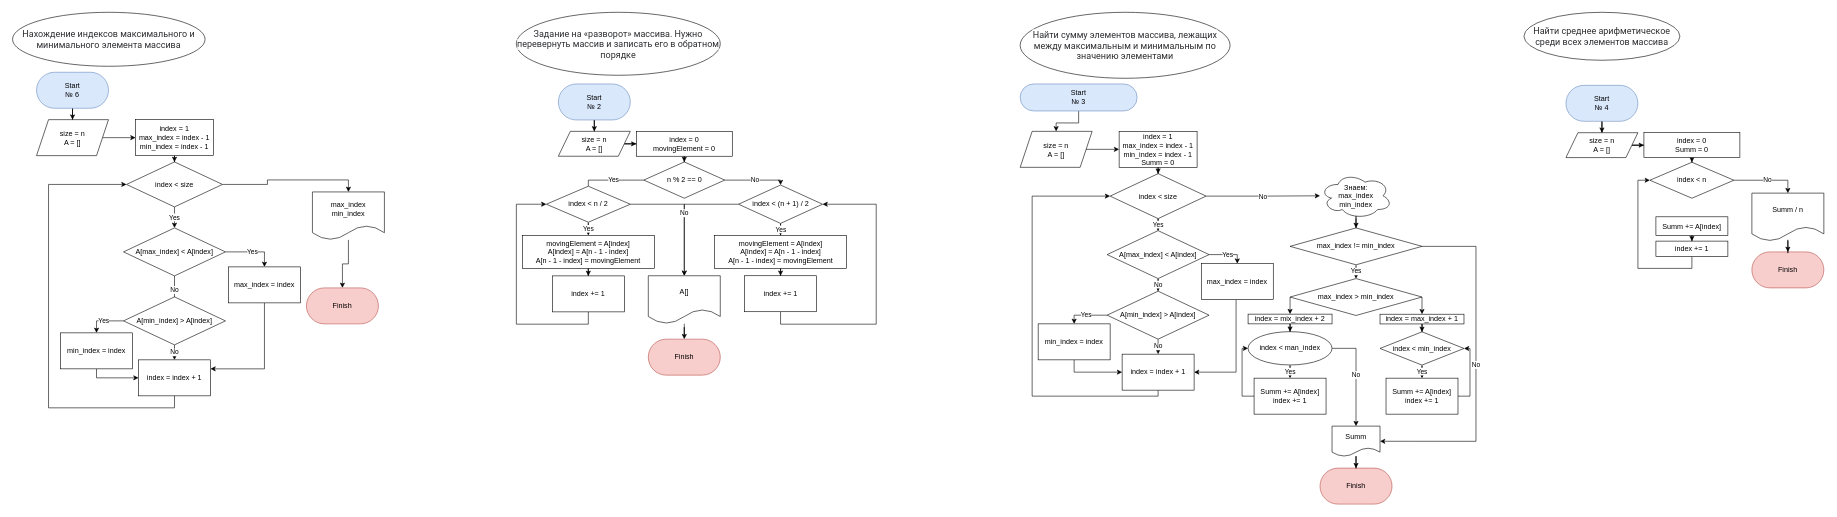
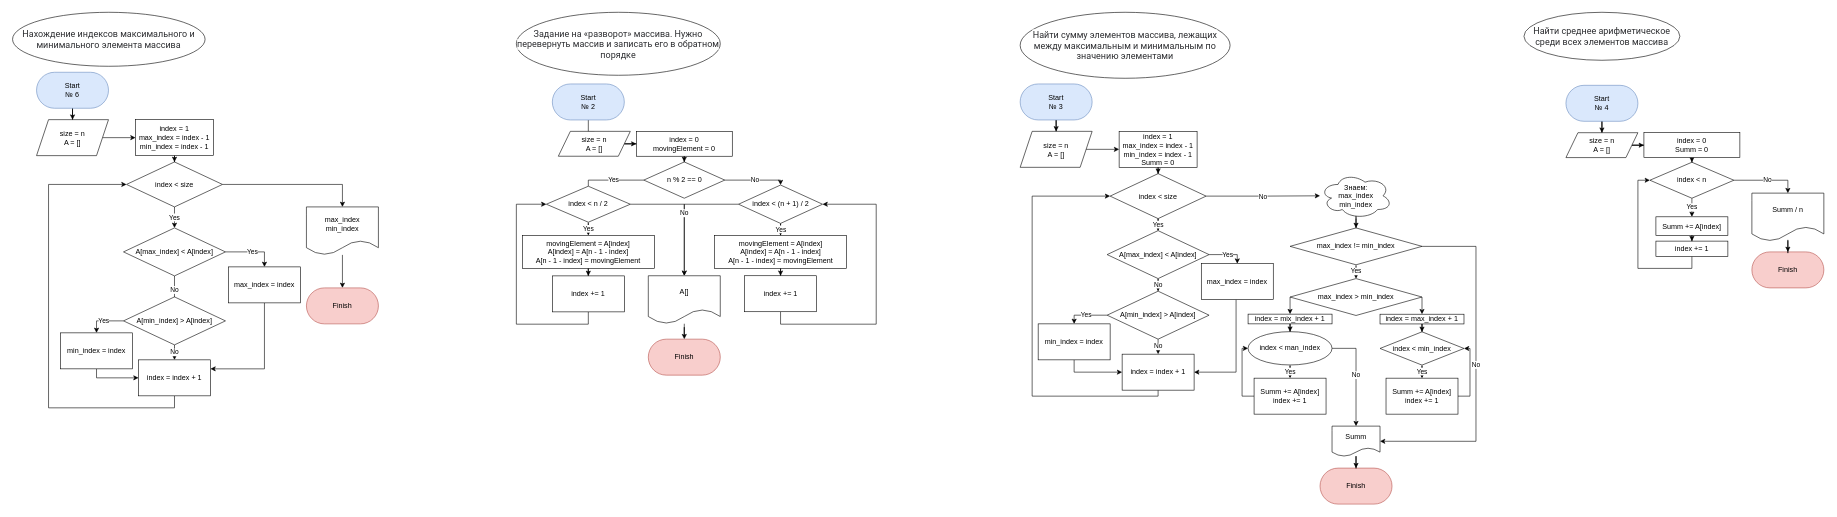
(1079, 98) -> (1056, 102)
(594, 102) -> (588, 102)
none -> (1692, 207)
(348, 216) -> (342, 231)
(1290, 319) -> (1290, 319)
